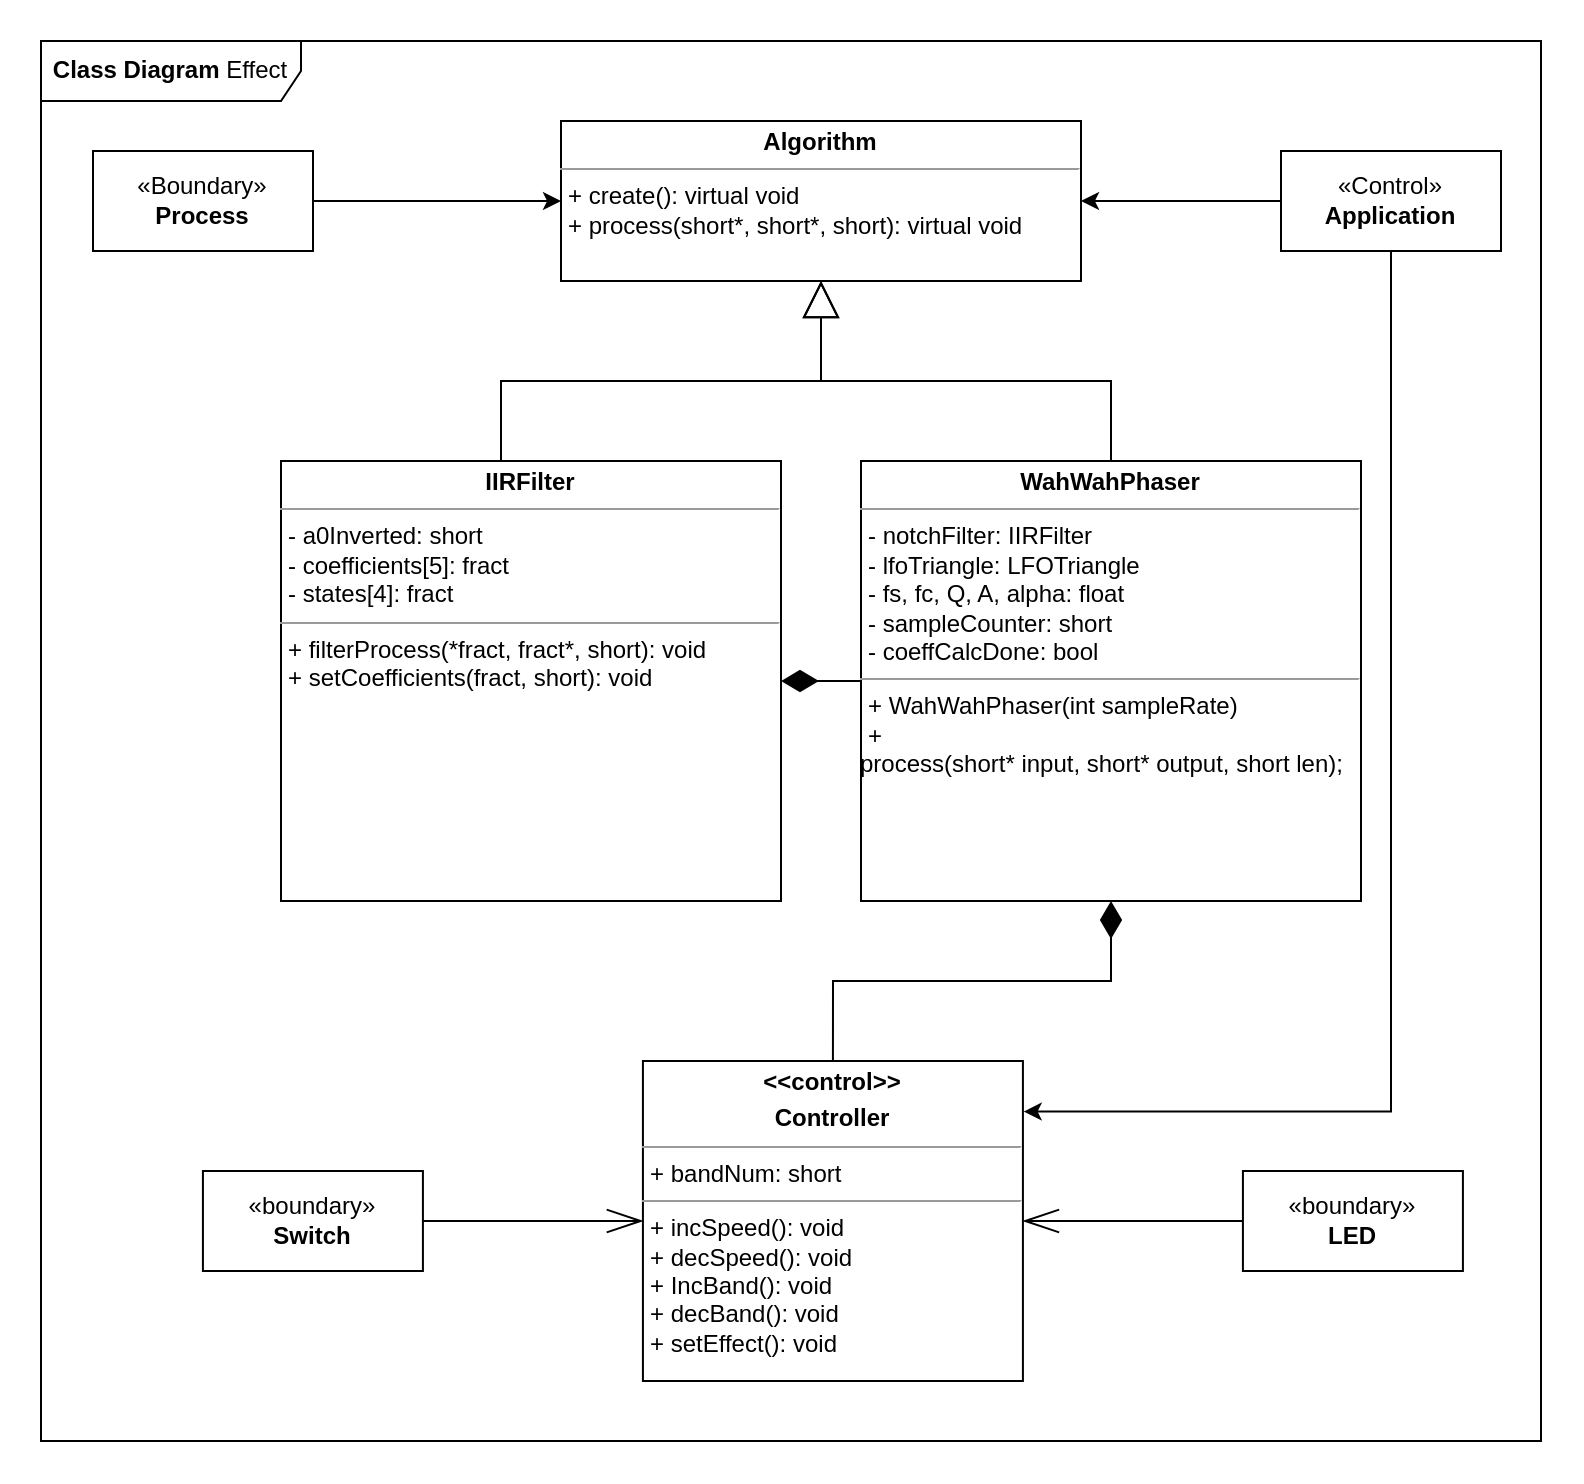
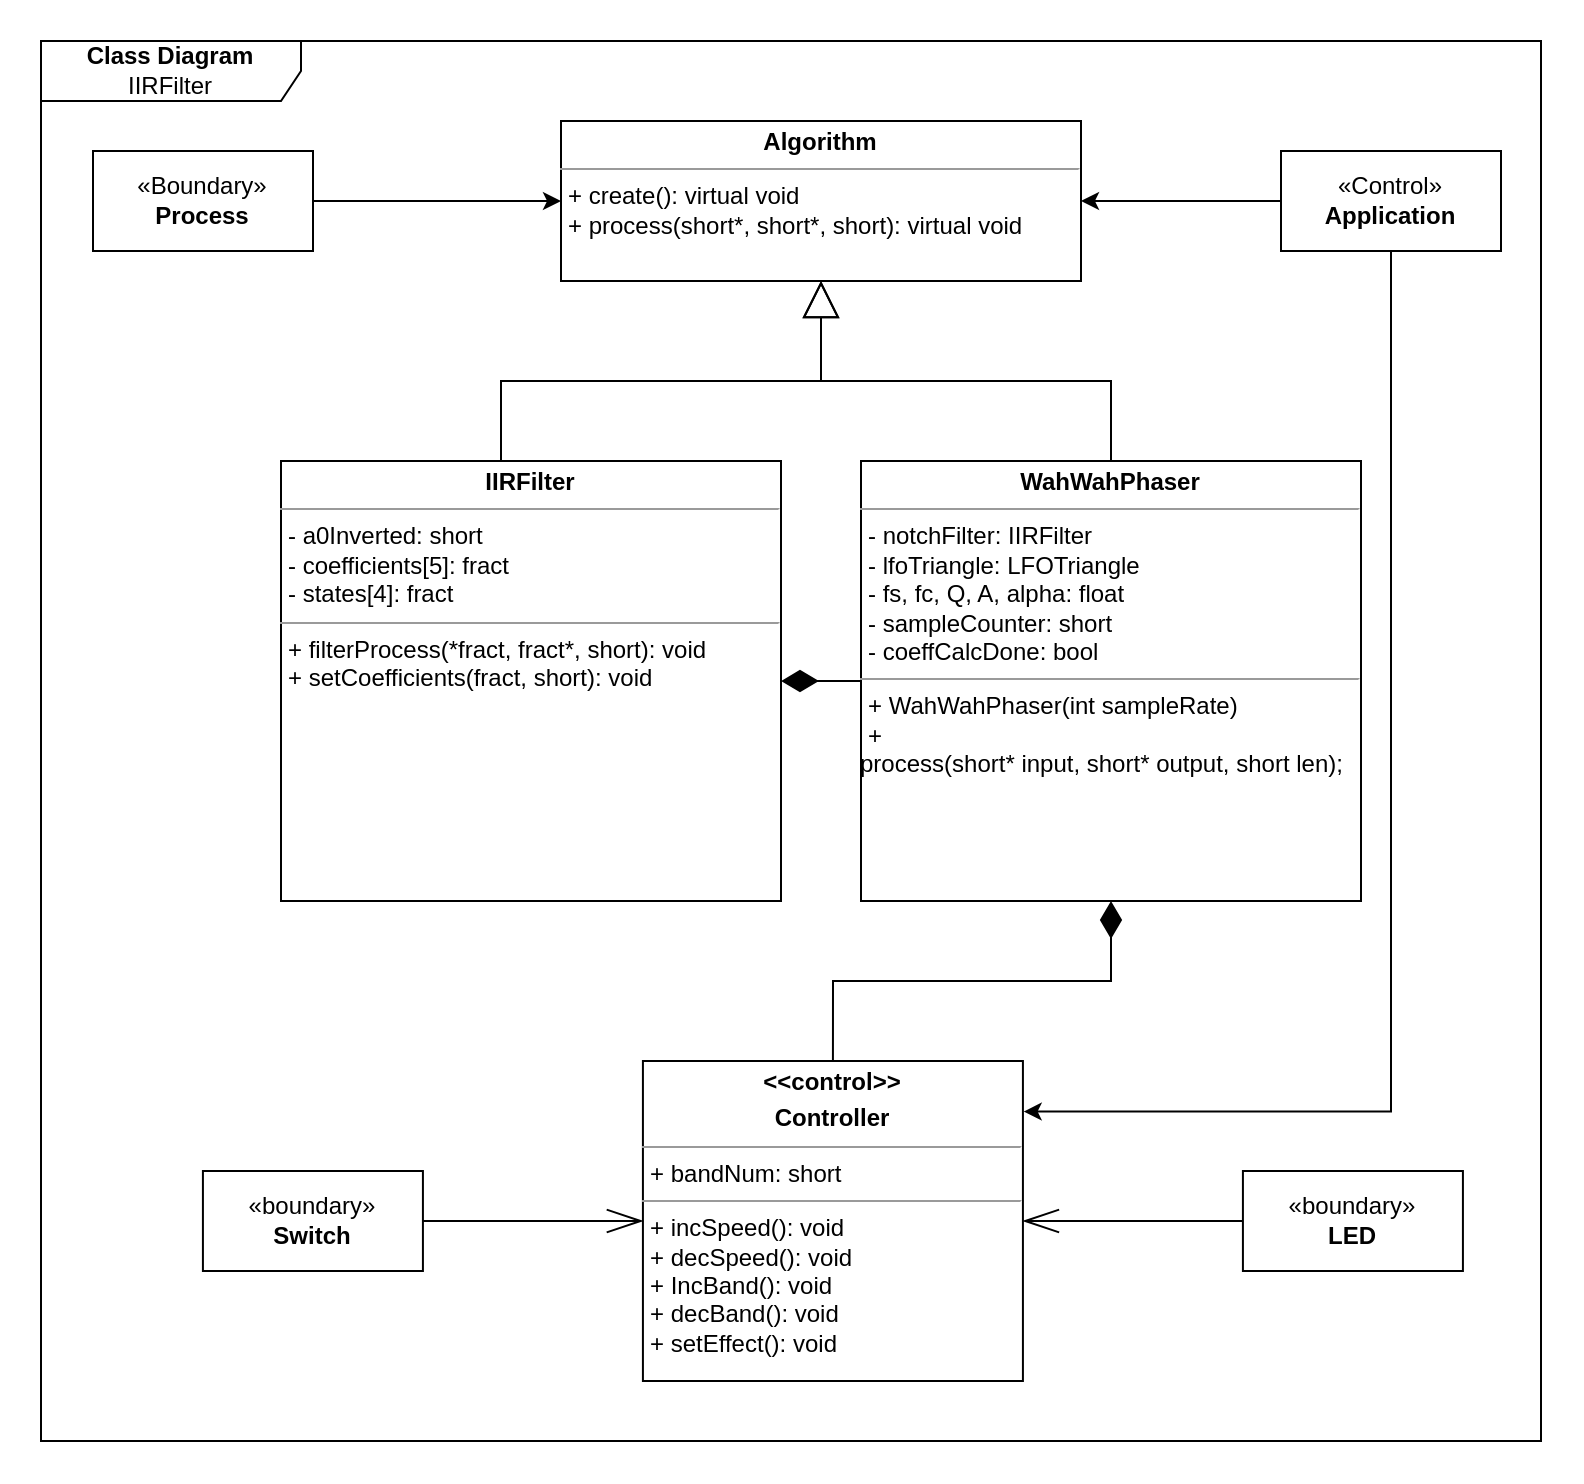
(171, 71) -> (171, 71)
